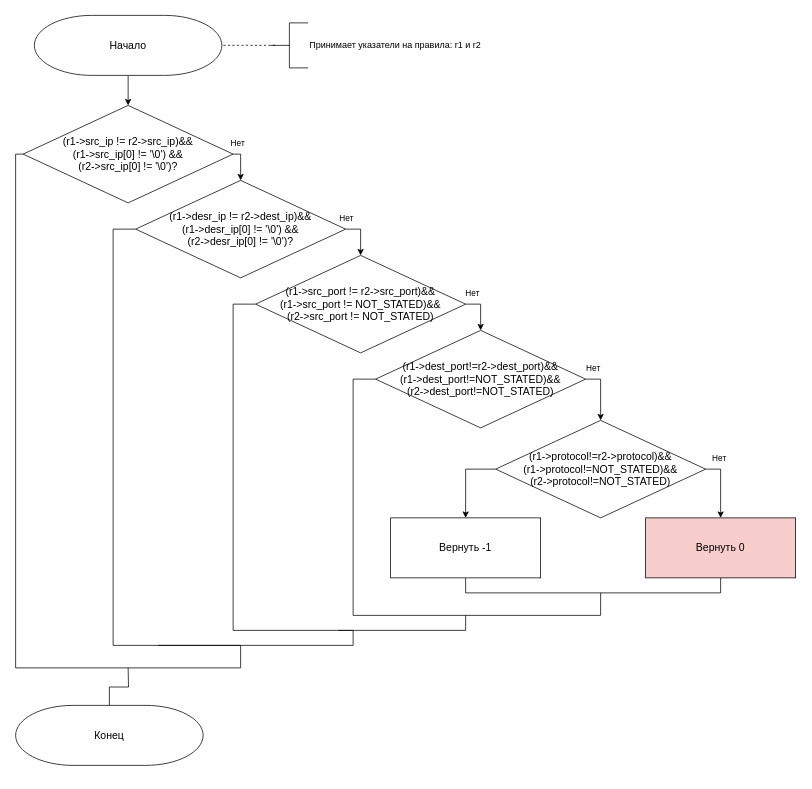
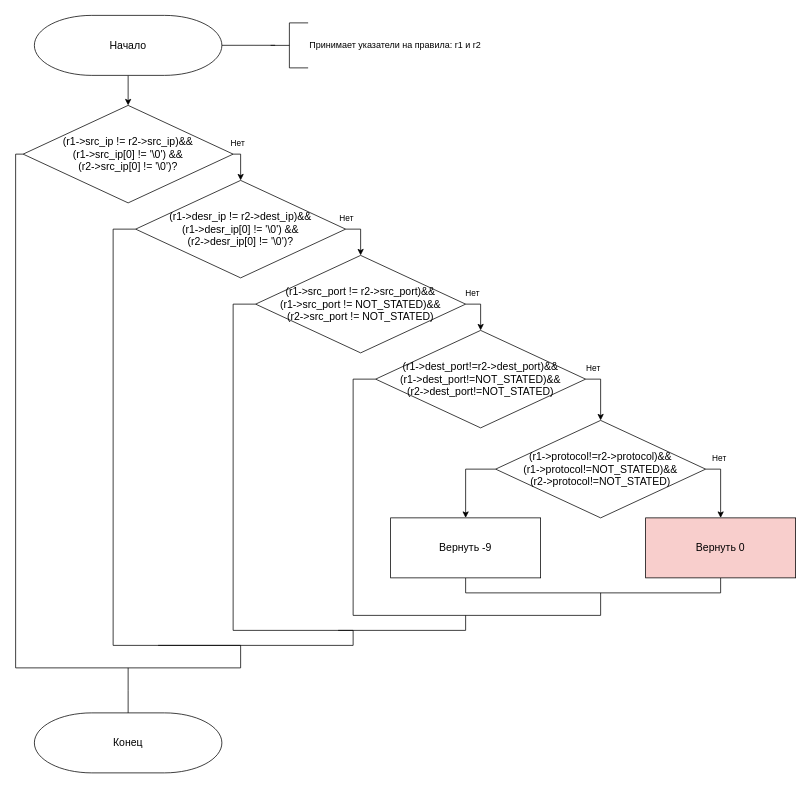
(246, 45) -> (246, 45)
(465, 548) -> (465, 548)
(109, 735) -> (128, 743)
